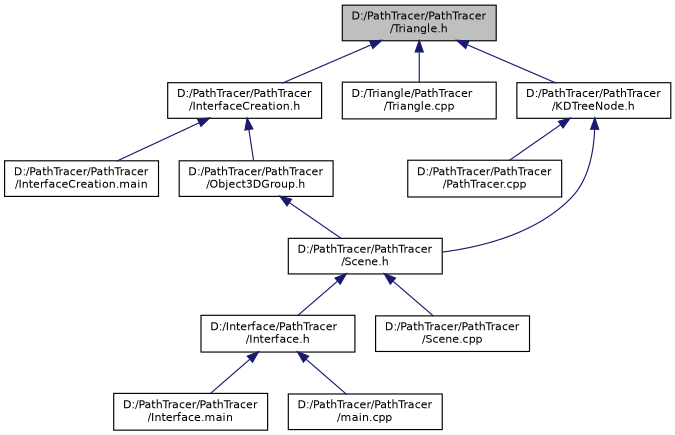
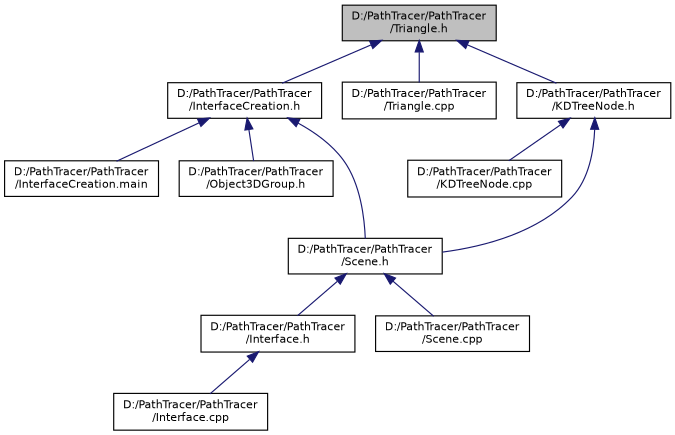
(419, 101) -> (419, 101)
(485, 179) -> (485, 179)
(315, 221) -> (350, 170)
(278, 334) -> (278, 334)
(191, 412) -> (191, 412)
(365, 412) -> none
